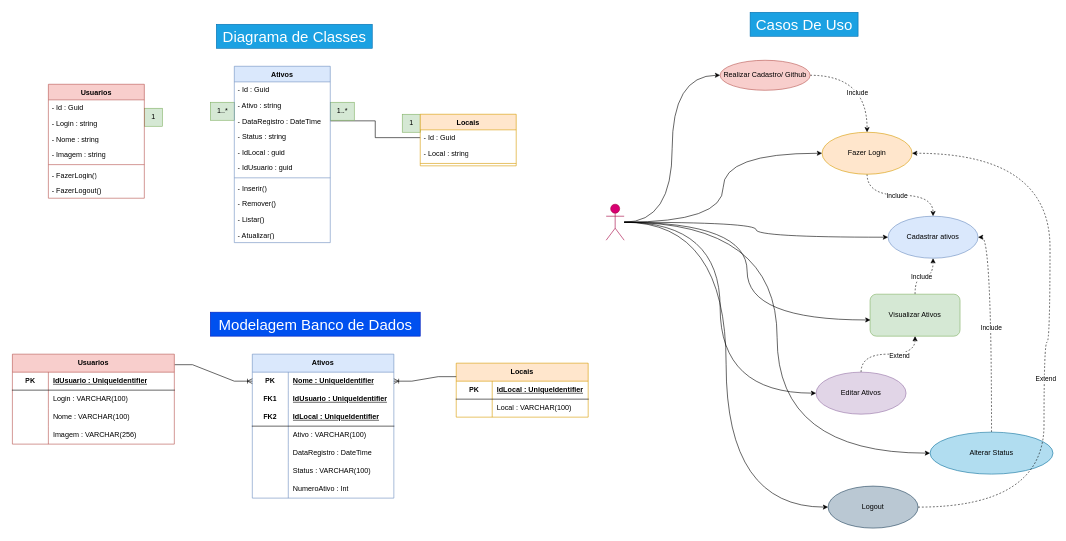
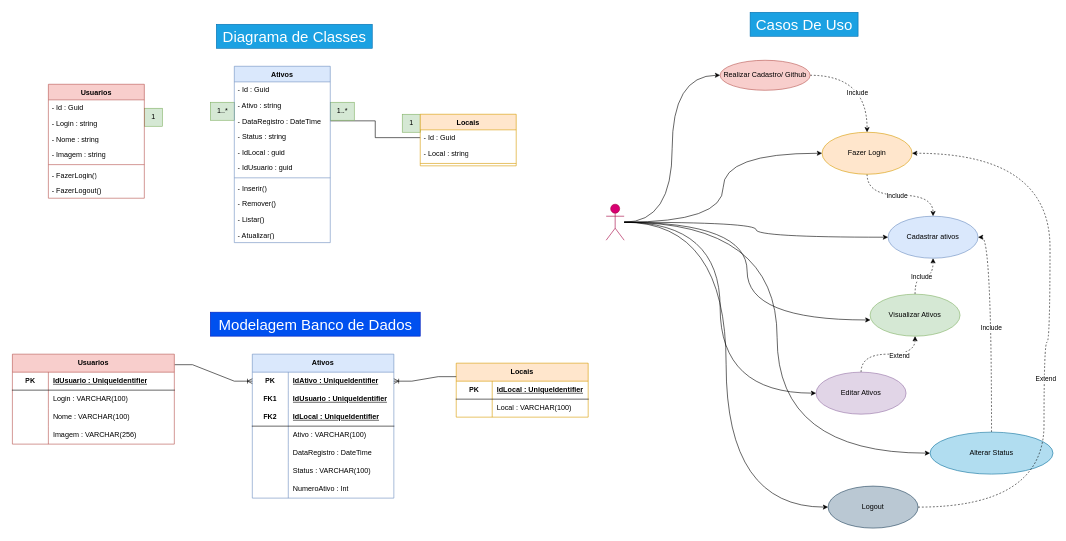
(915, 315) -> (915, 315)
(334, 381) -> (339, 381)
